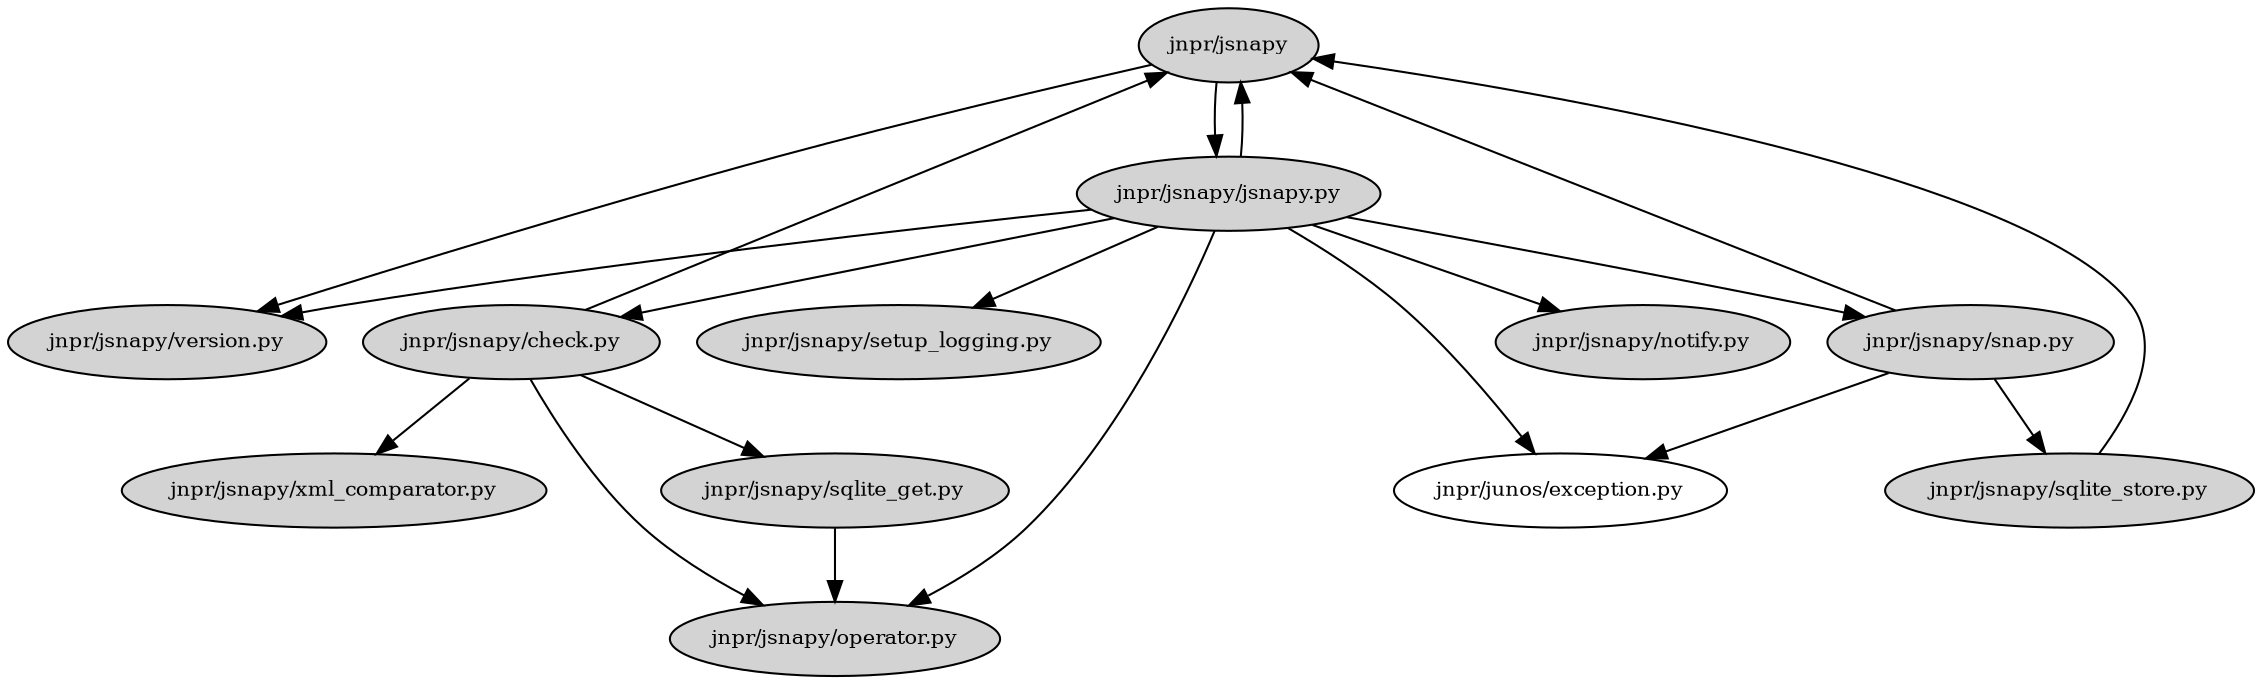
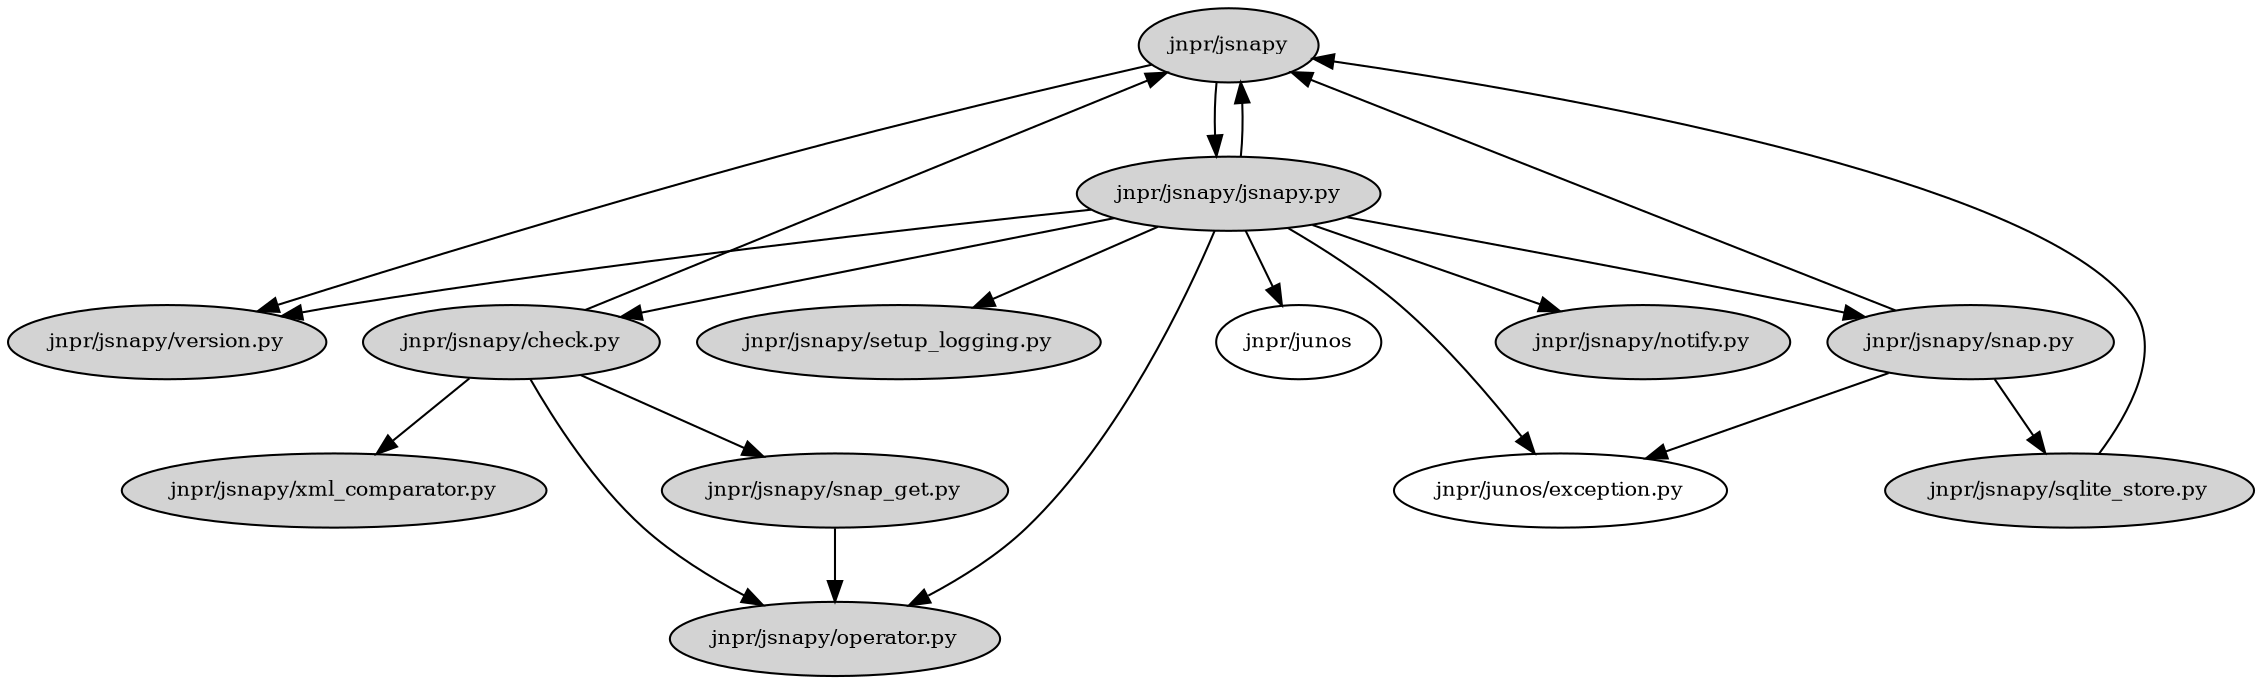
none -> (1299, 342)
(835, 491) -> (835, 491)
